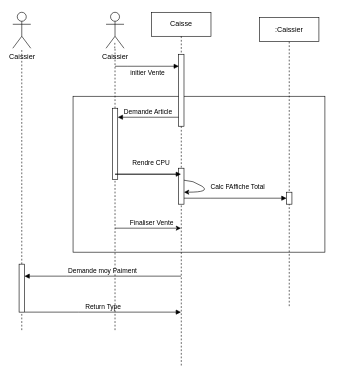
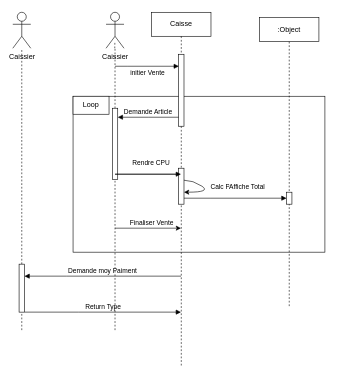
(289, 30) -> (289, 30)
none -> (91, 105)
